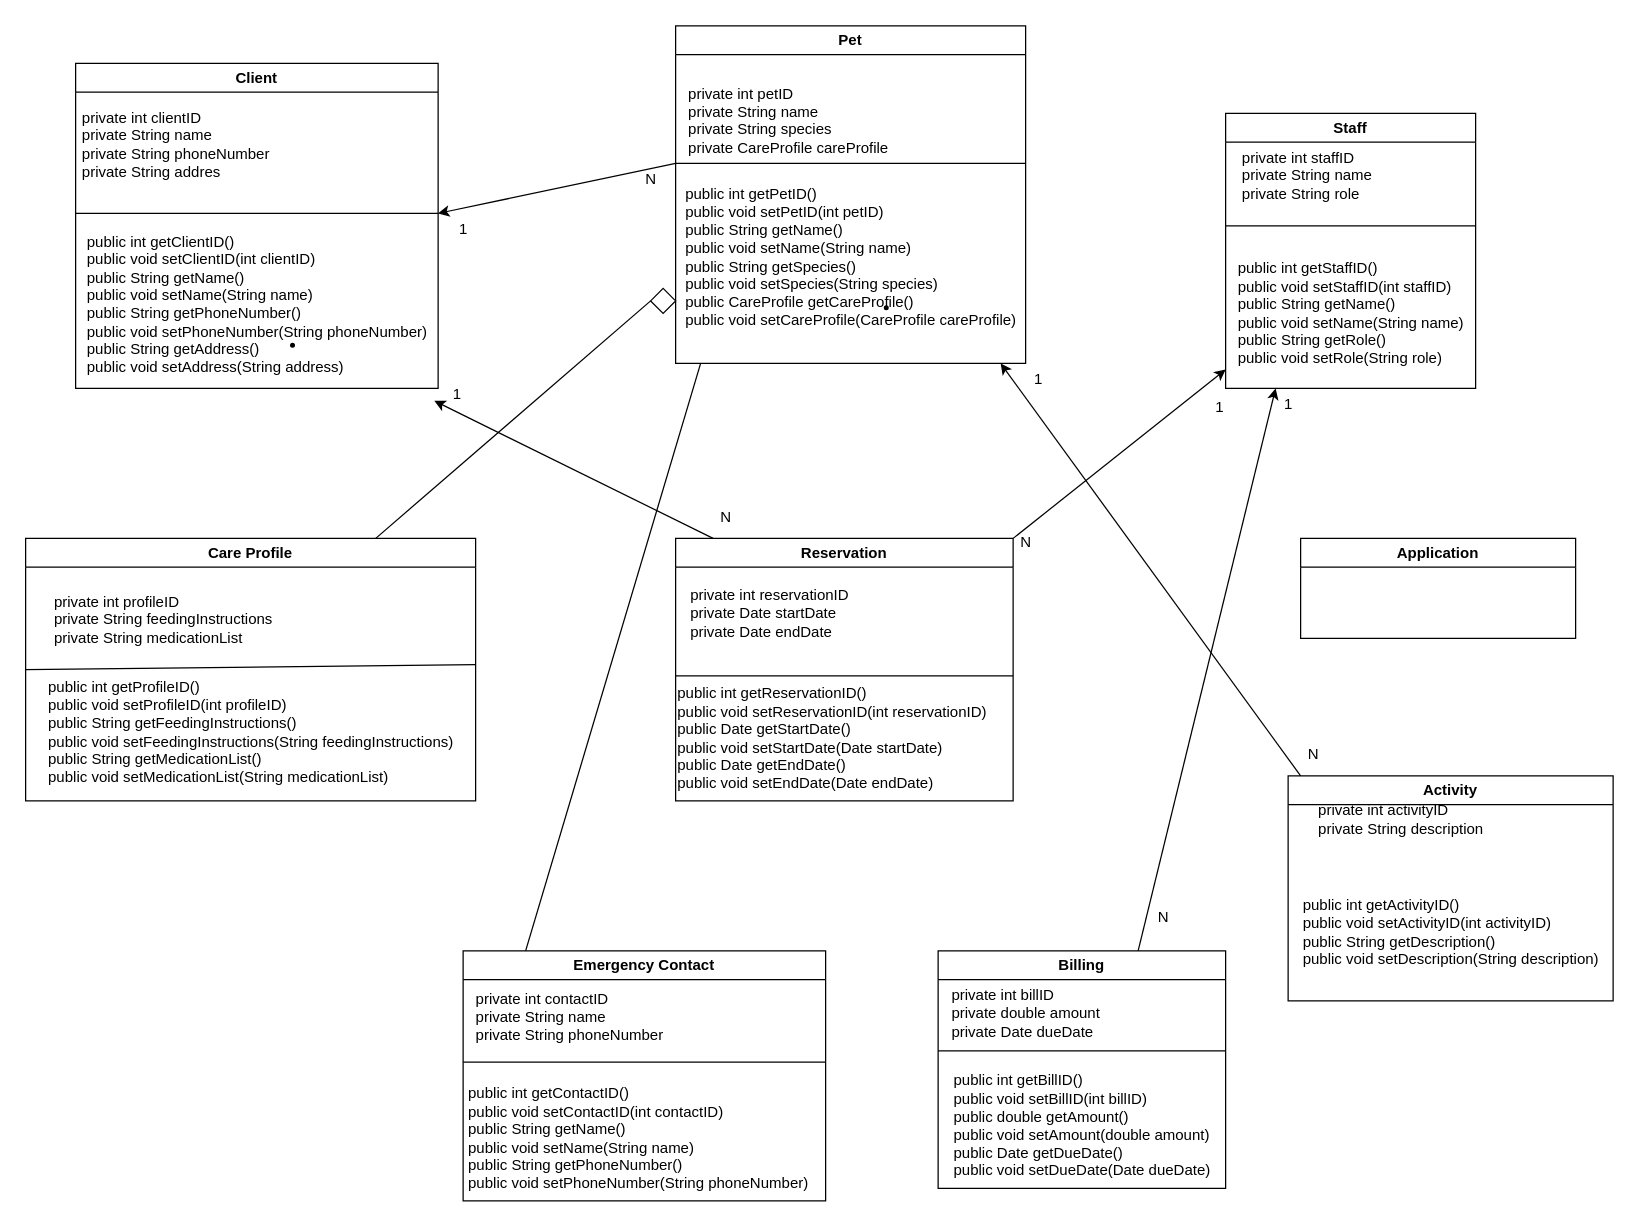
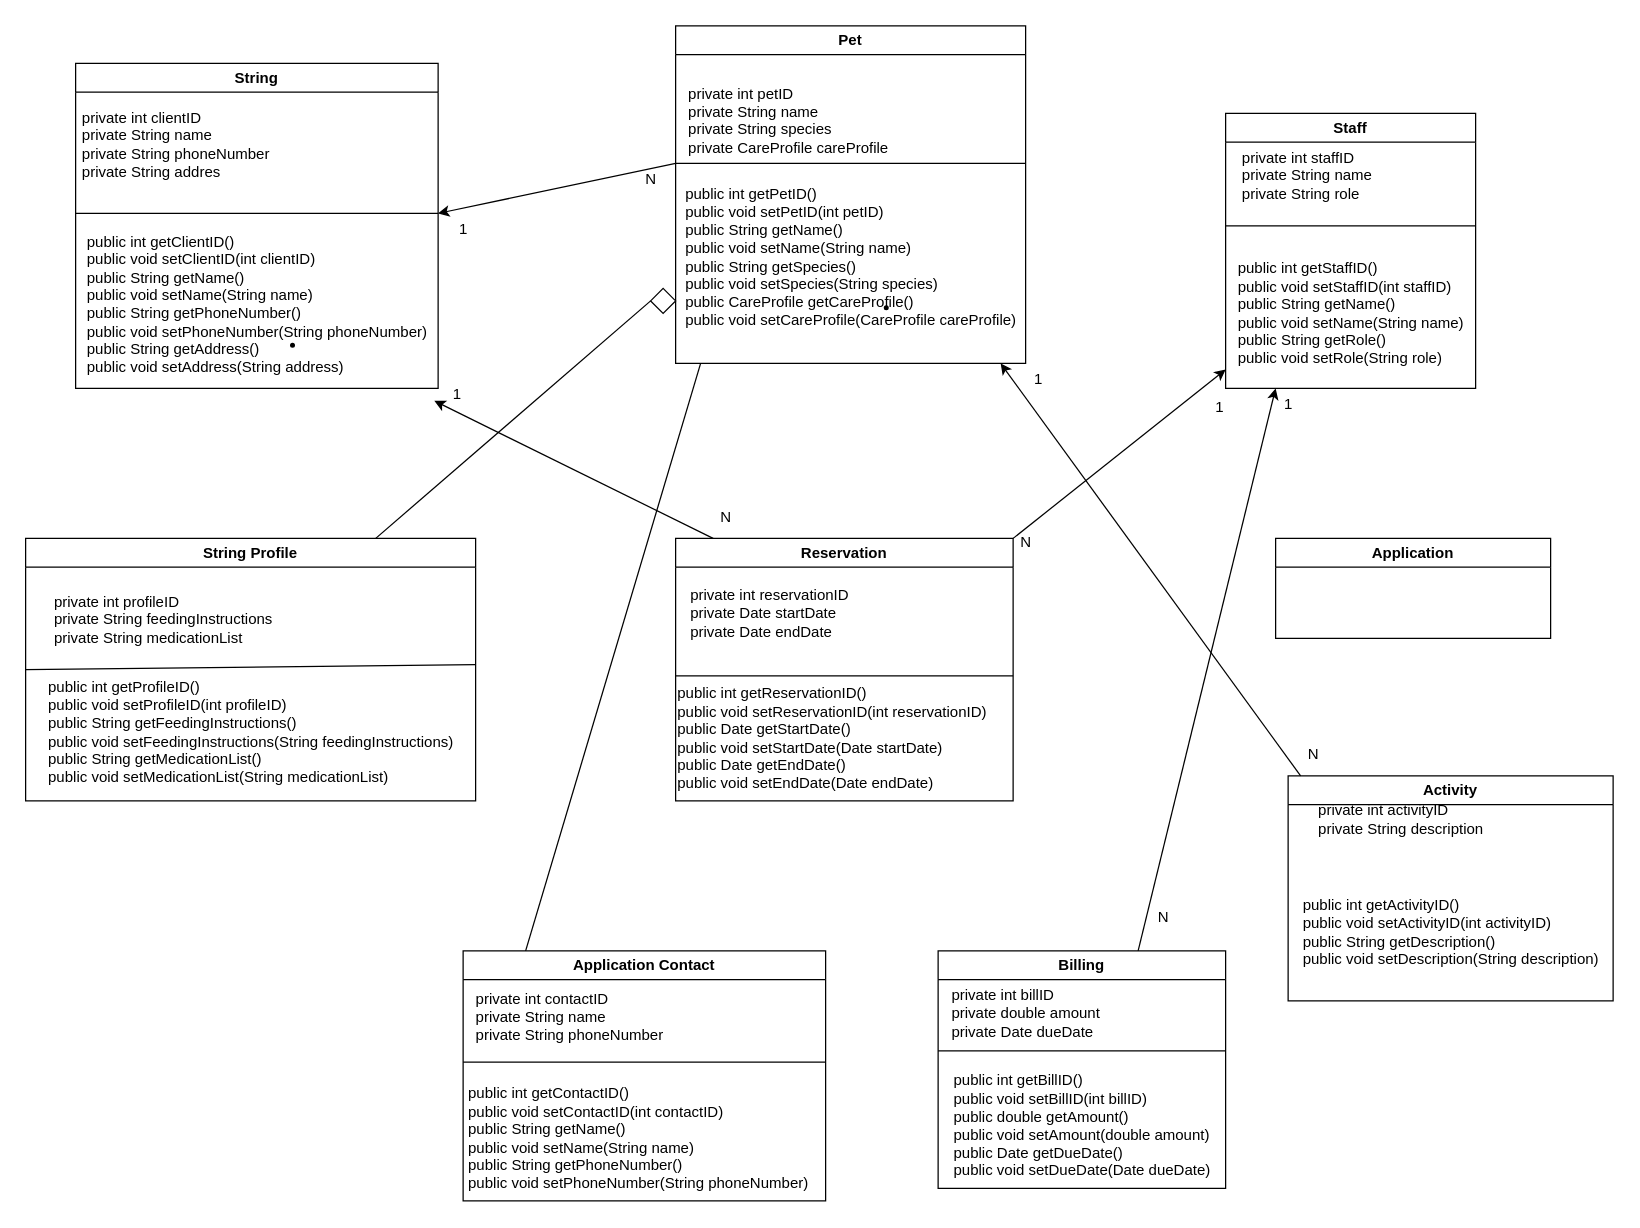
(257, 78) -> (257, 78)
(251, 553) -> (251, 553)
(1438, 588) -> (1413, 588)
(644, 966) -> (644, 966)
